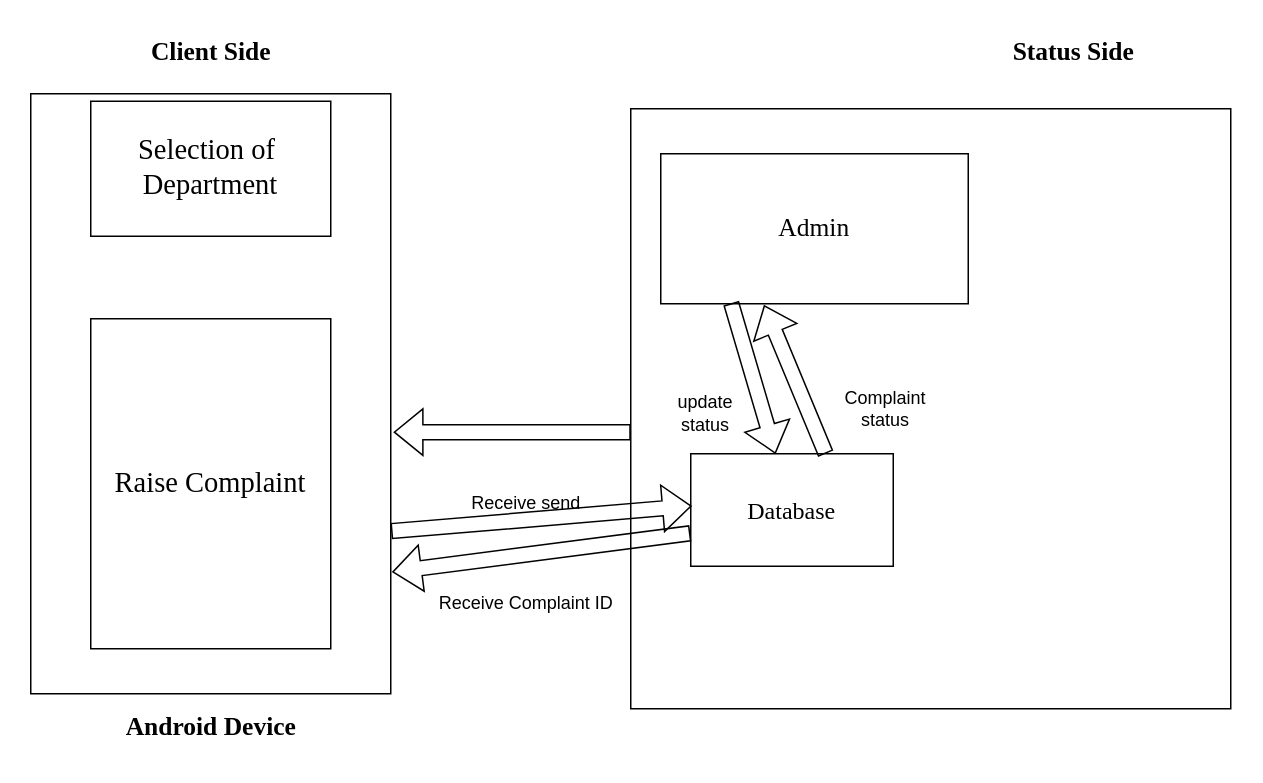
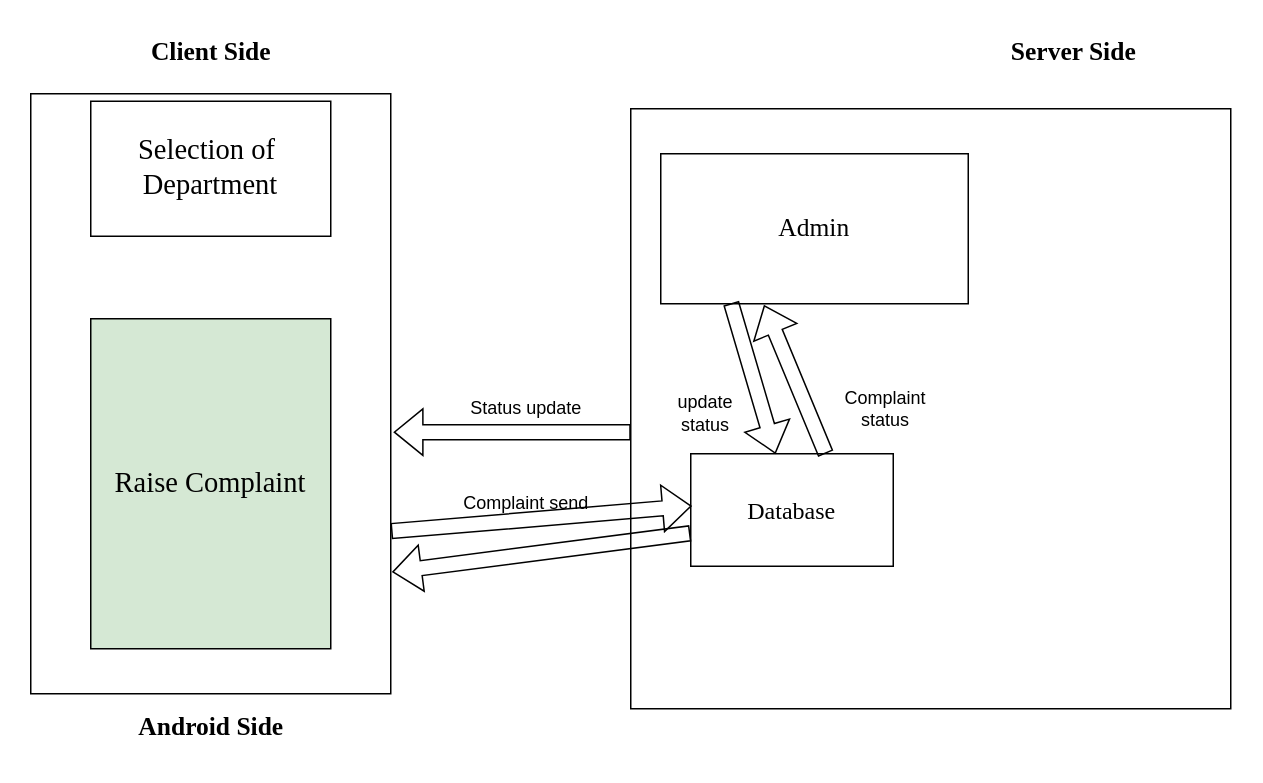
(1074, 53) -> (1074, 53)
none -> (526, 409)
(211, 484) -> (211, 484)
(527, 503) -> (527, 503)
(526, 604) -> none
(212, 728) -> (212, 728)
